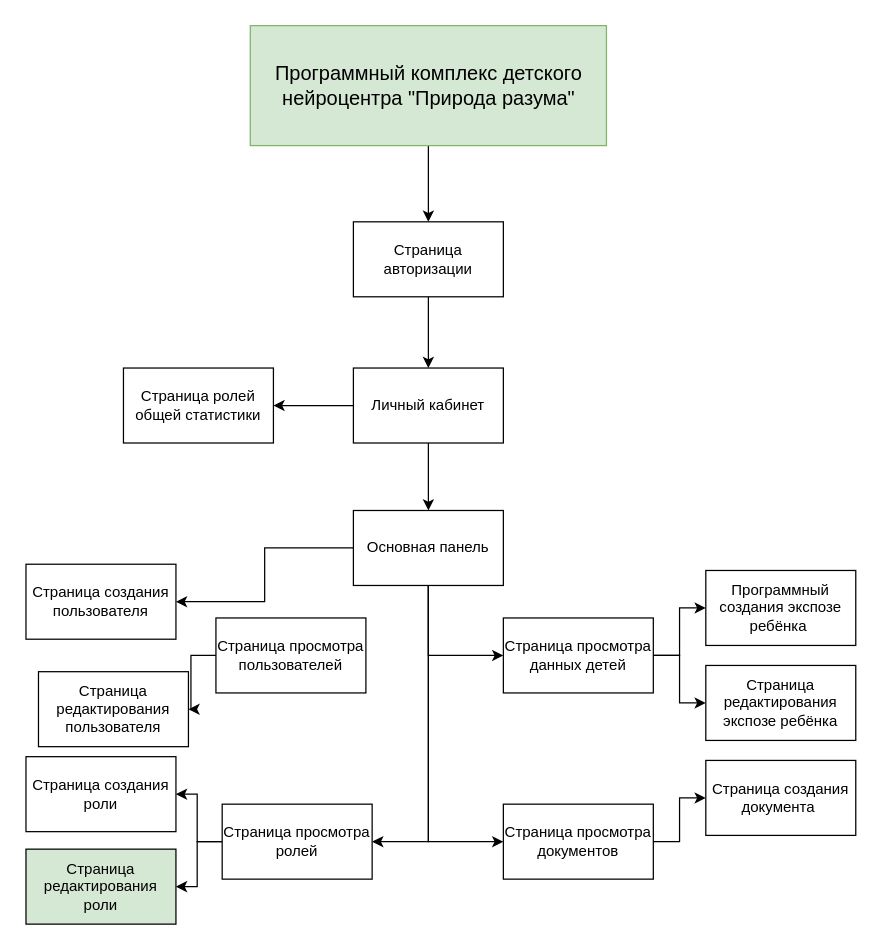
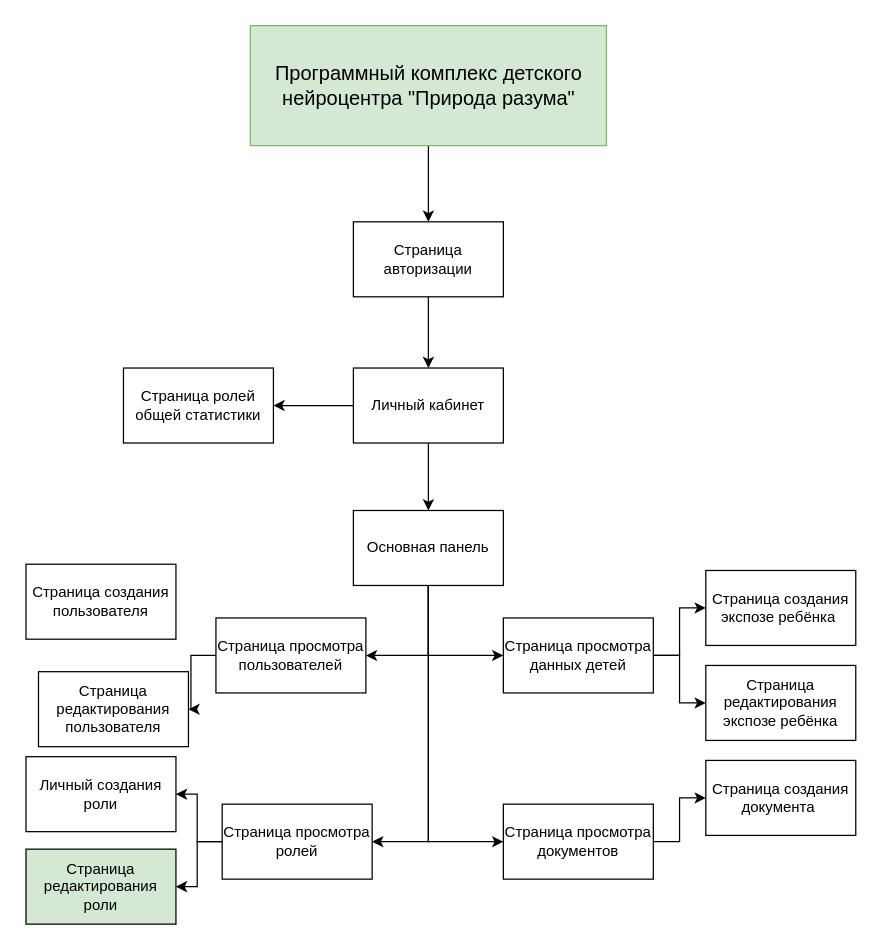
(264, 570) -> (400, 656)
(781, 608) -> (781, 608)
(101, 794) -> (101, 794)
